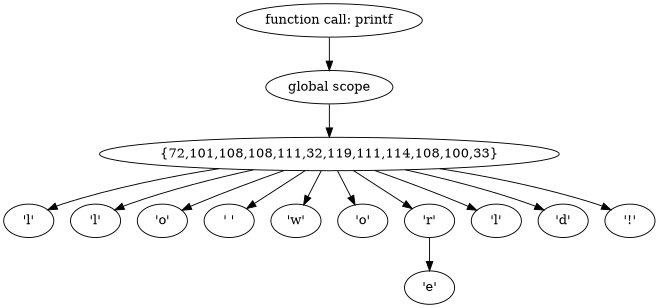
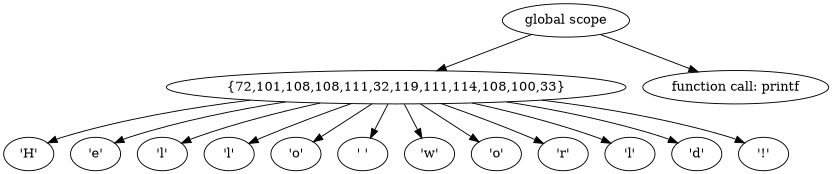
(329, 49) -> (645, 52)
none -> (29, 154)
(430, 250) -> (204, 117)
